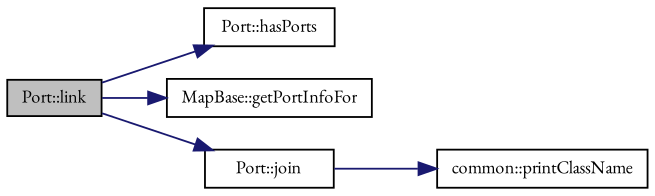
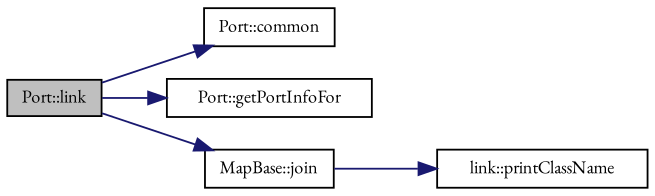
(269, 27) -> (269, 27)
(269, 98) -> (269, 98)
(269, 169) -> (269, 169)
(542, 169) -> (542, 169)
